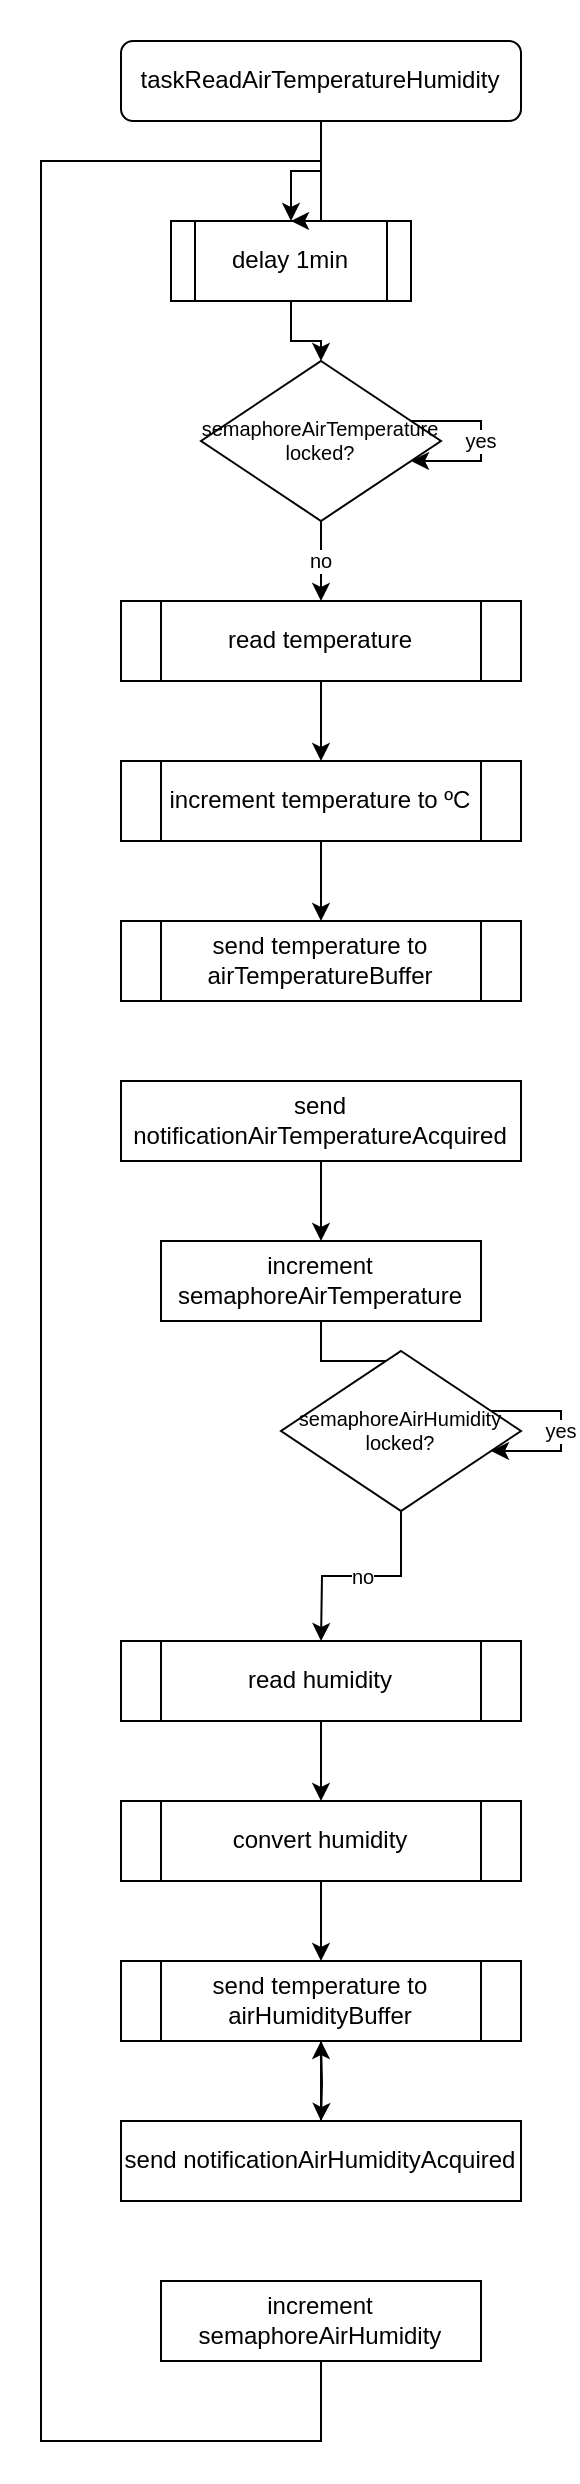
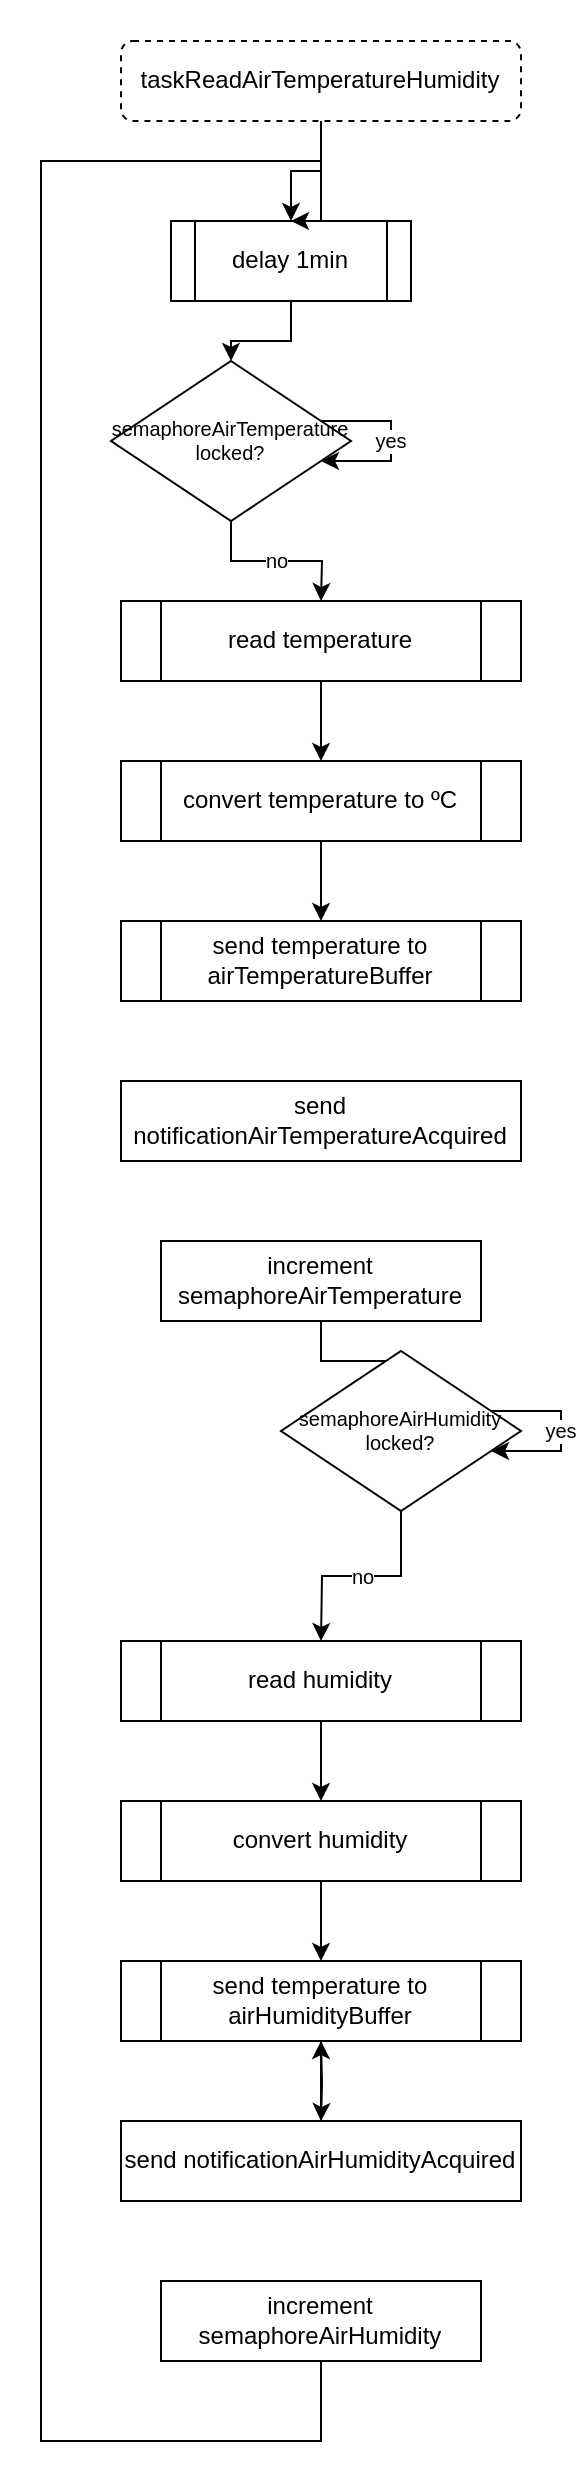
(321, 81) -> (321, 81)
(321, 441) -> (231, 441)
(321, 801) -> (321, 801)
(321, 1194) -> none
